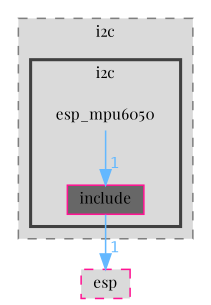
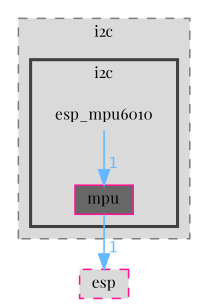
(106, 116) -> (104, 116)
(106, 200) -> (104, 200)
